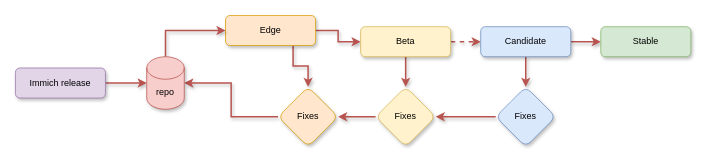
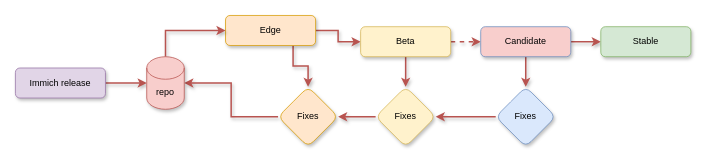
(525, 42) -> (525, 42)
